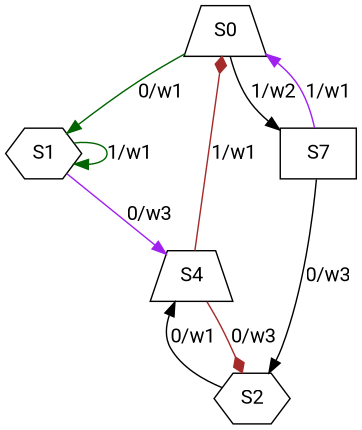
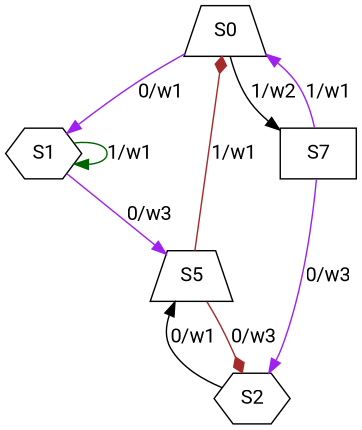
(130, 87) -> (130, 87)
(303, 271) -> (303, 271)
(192, 276) -> (192, 276)
